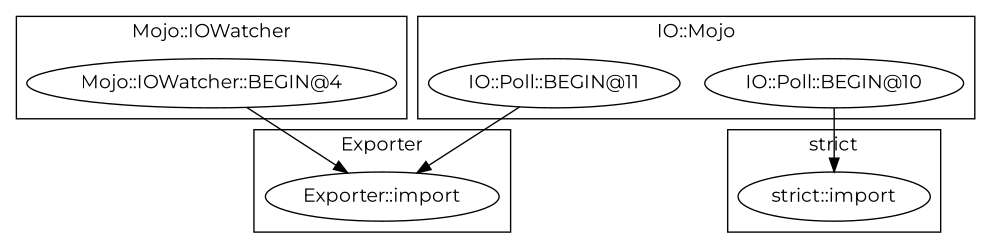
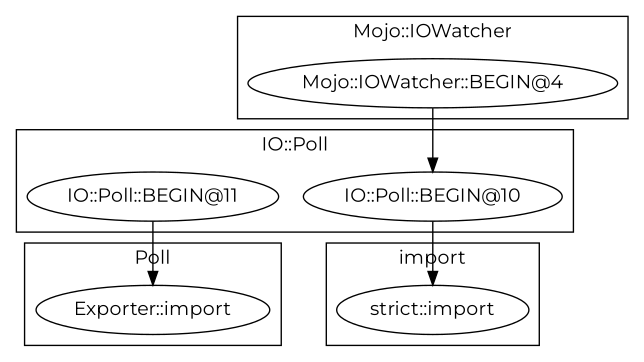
(696, 32) -> (295, 145)
(296, 139) -> (433, 138)
(382, 145) -> (153, 259)
(834, 145) -> (433, 259)
